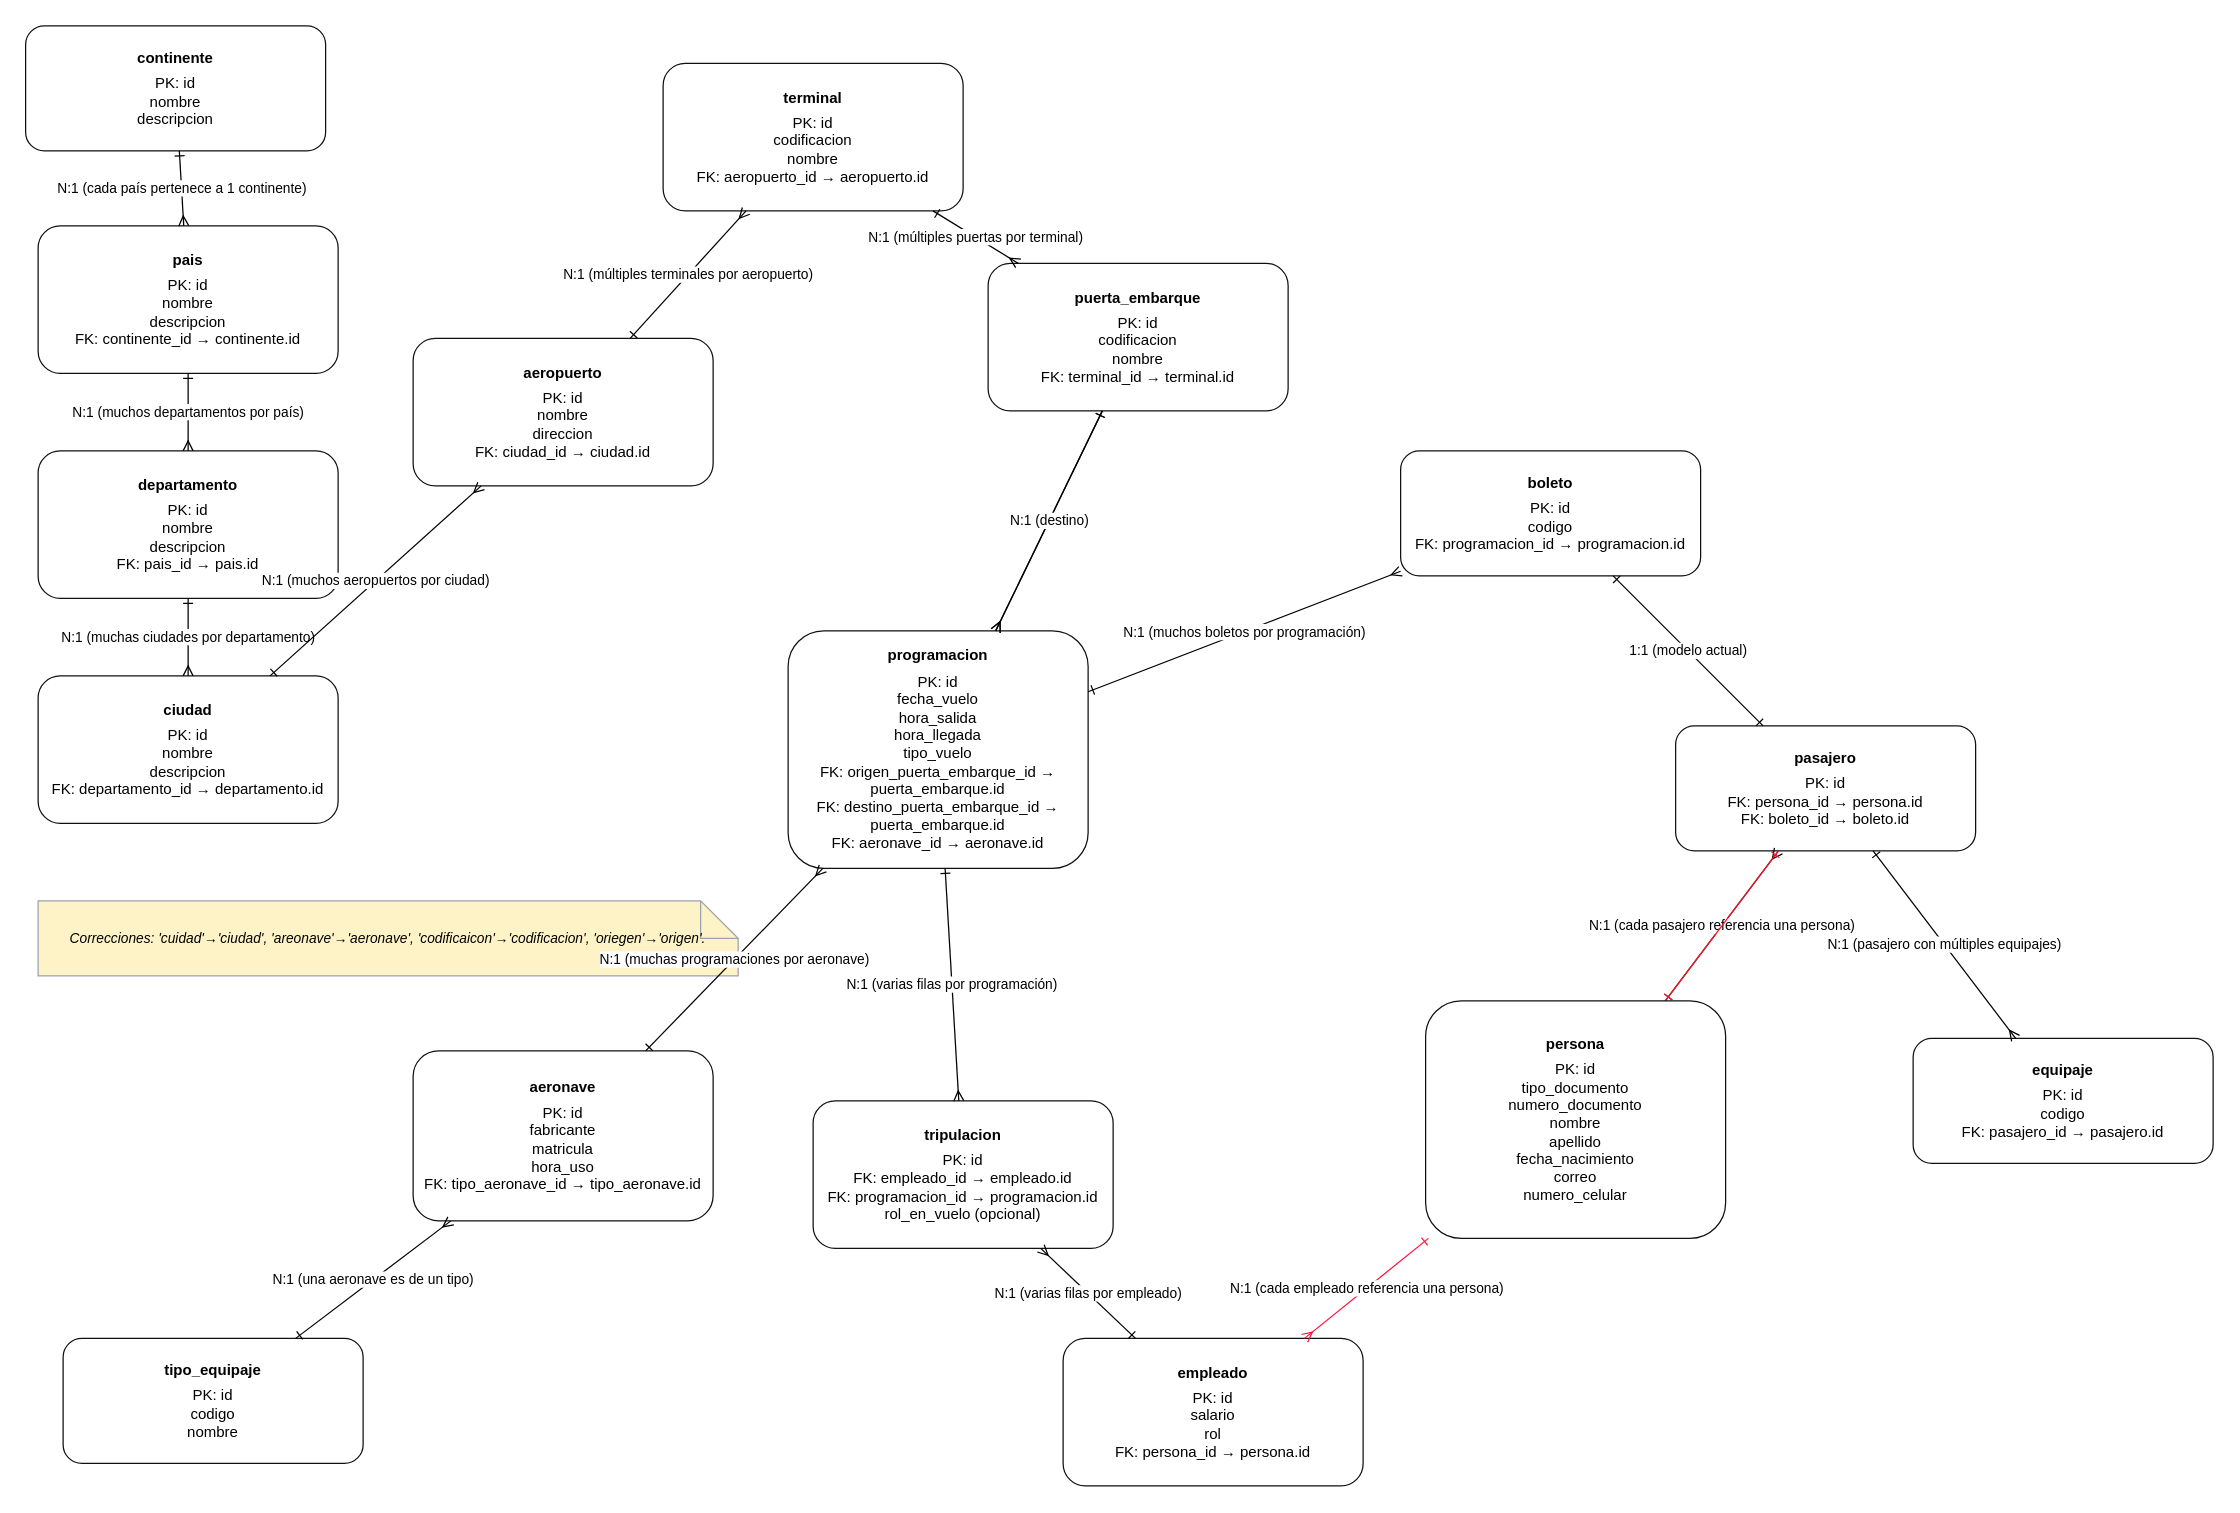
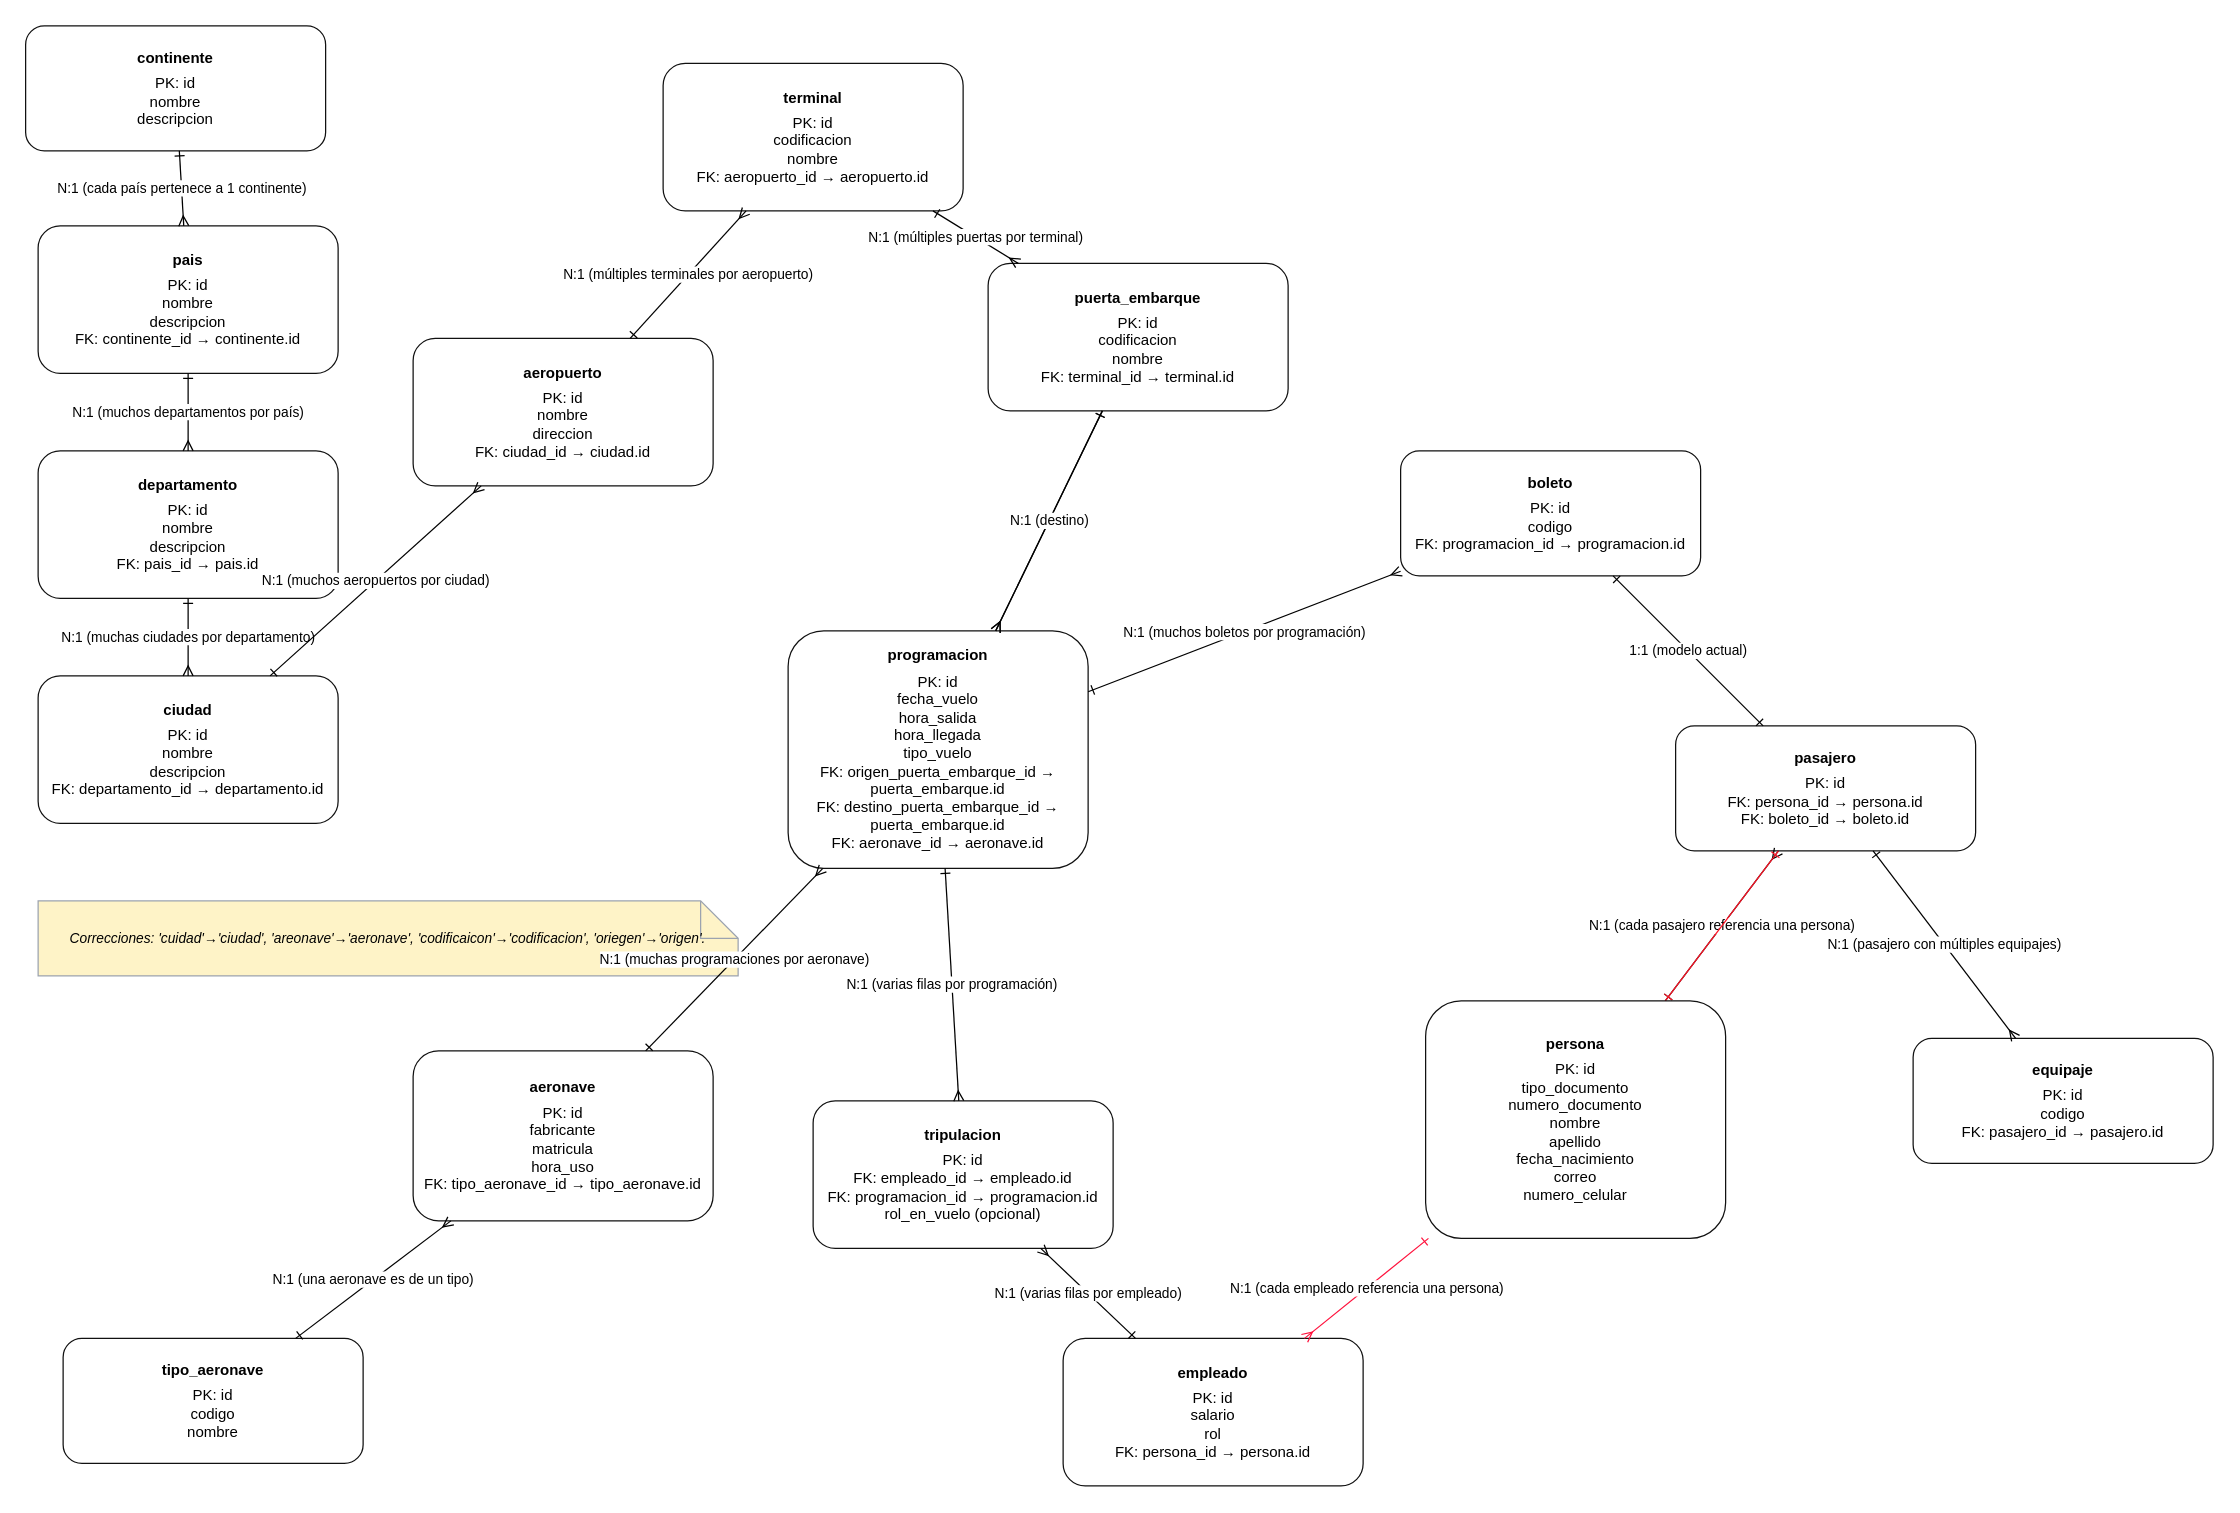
(213, 1401) -> (213, 1401)
